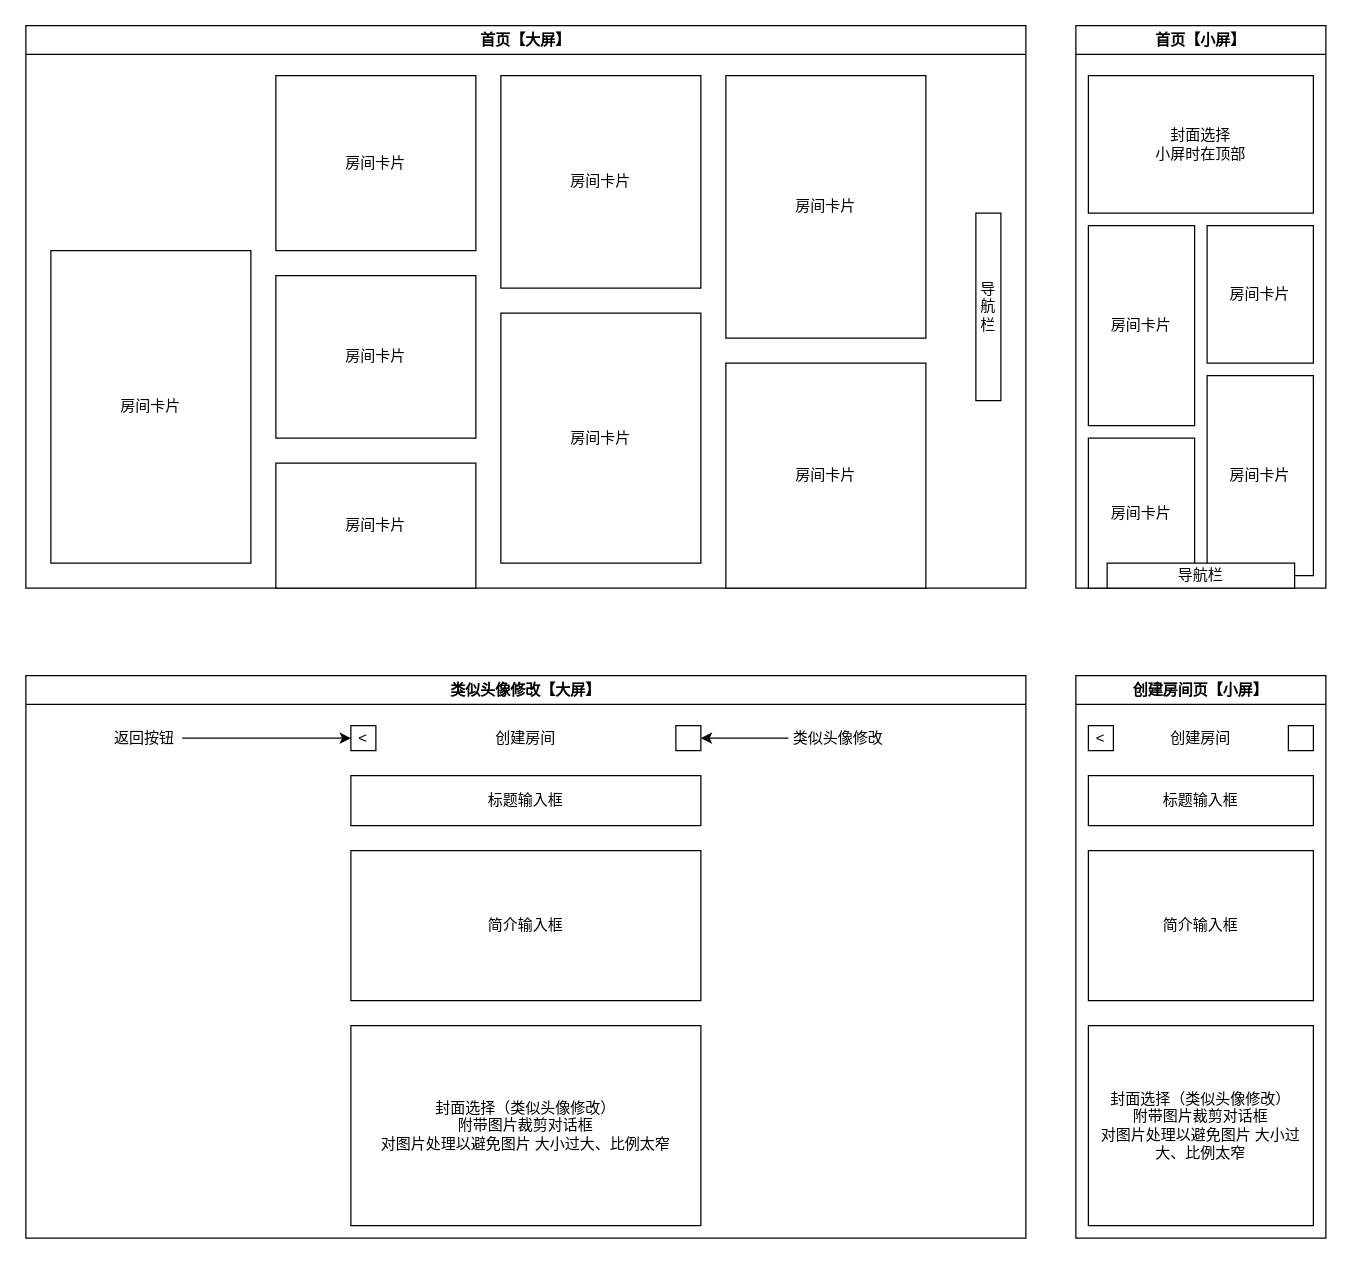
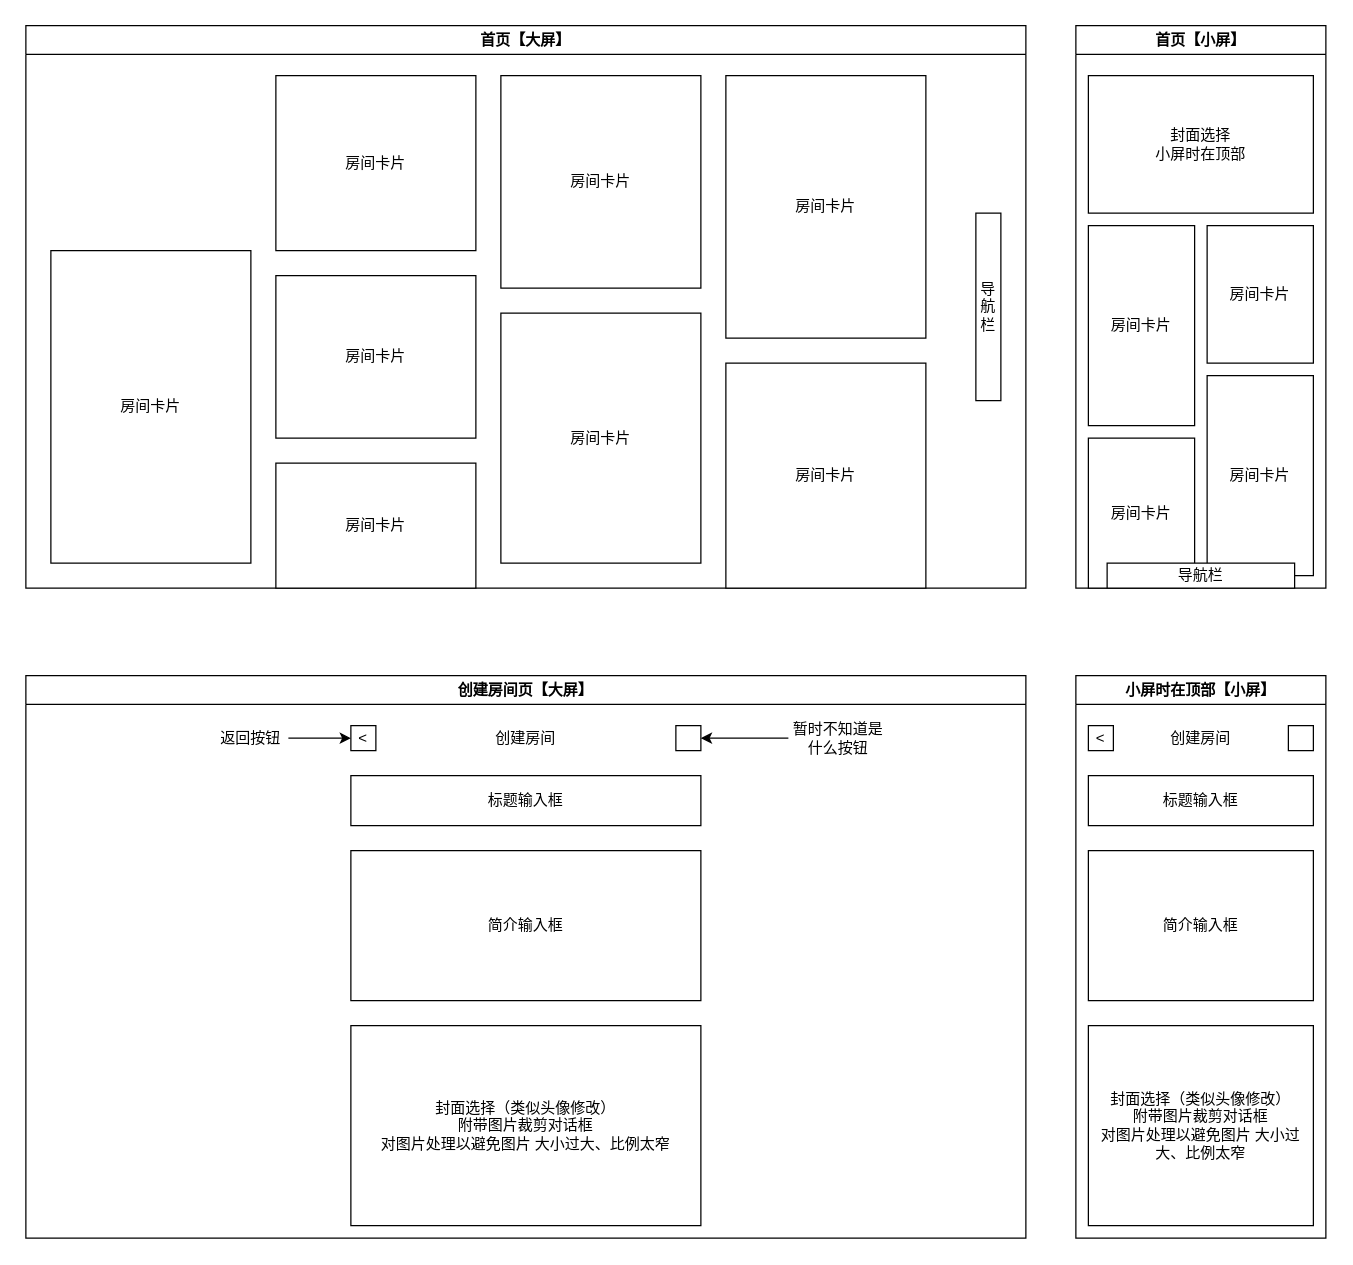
(526, 691) -> (526, 691)
(1201, 691) -> (1201, 691)
(144, 738) -> (251, 738)
(838, 738) -> (838, 738)
